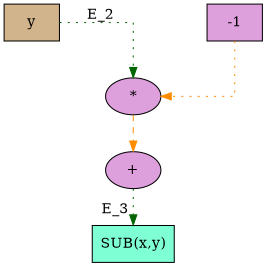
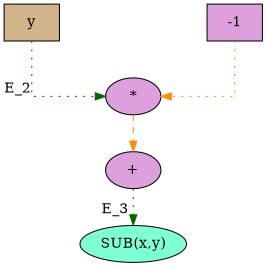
(133, 244) -> (133, 244)
